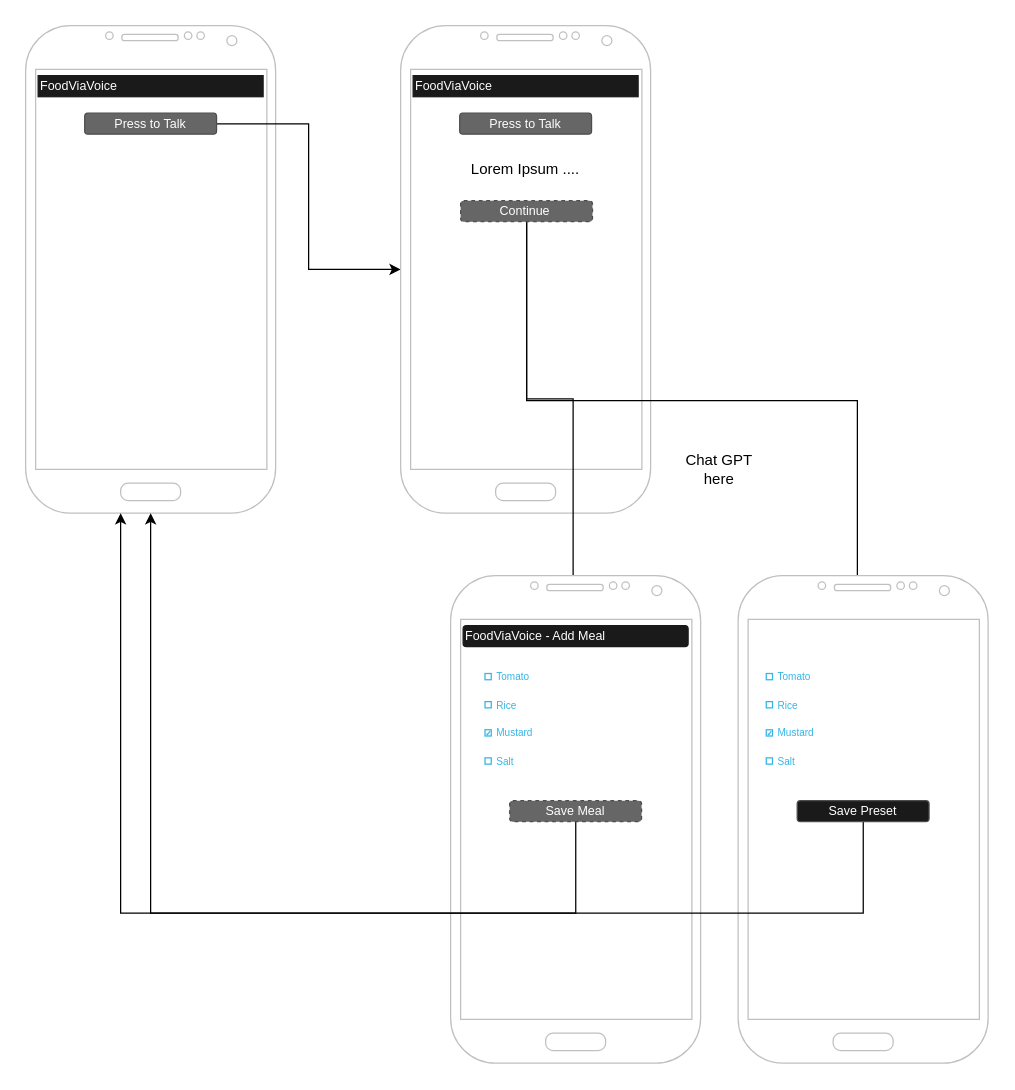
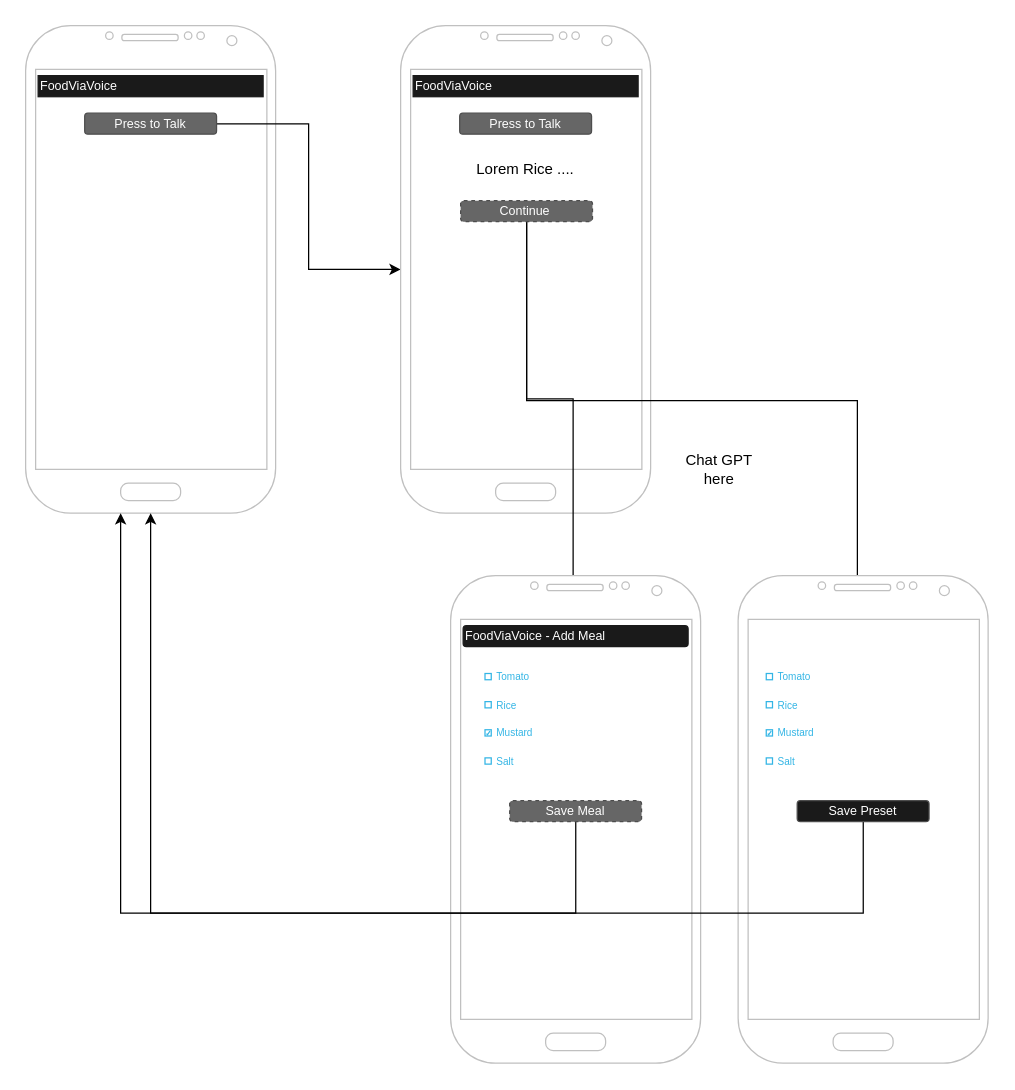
(526, 169) -> (526, 169)
